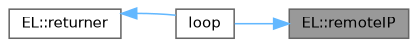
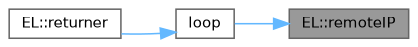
(156, 14) -> (141, 34)
